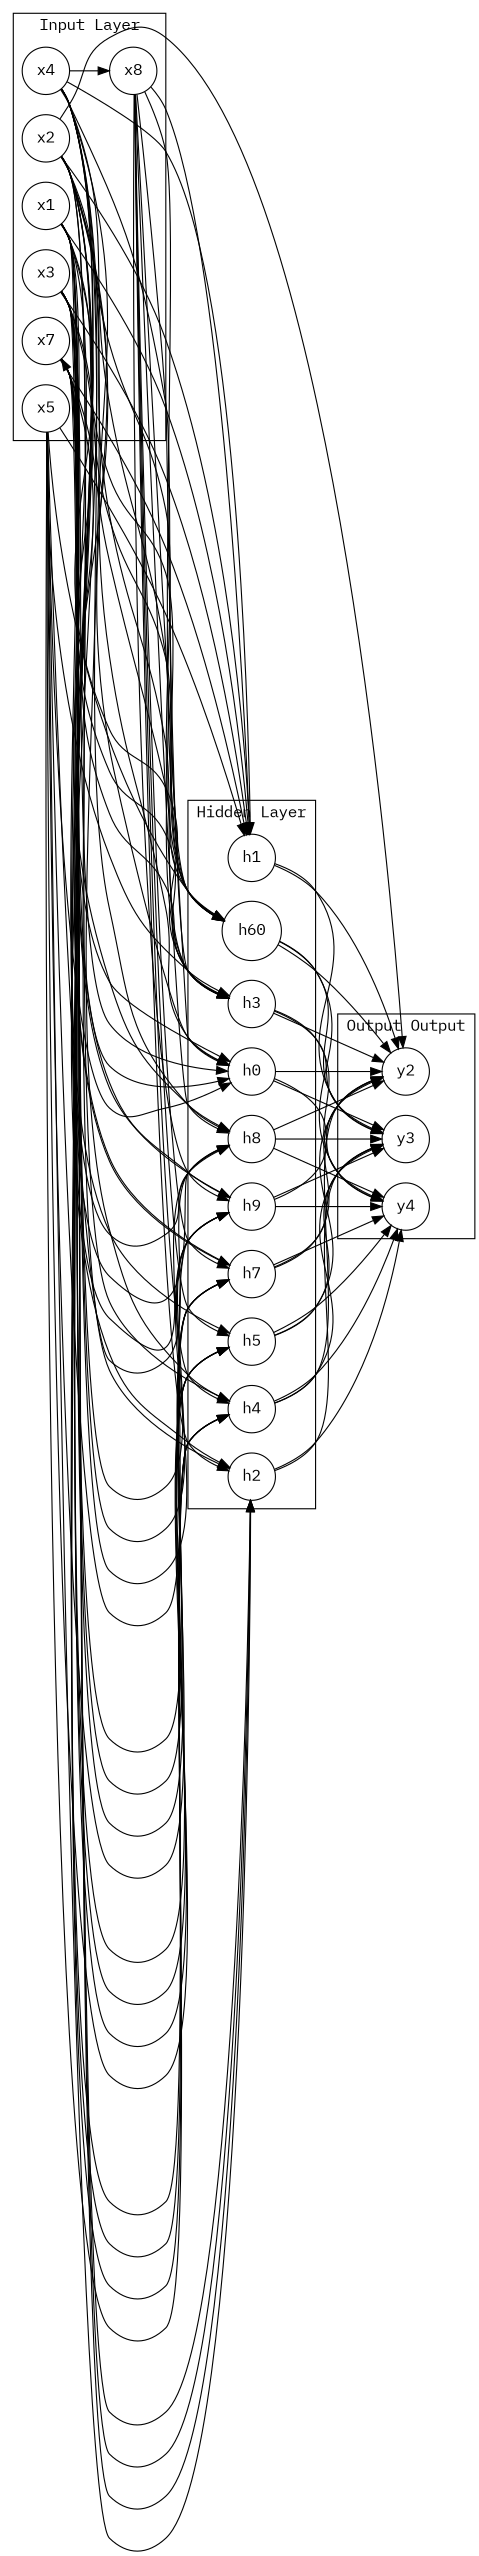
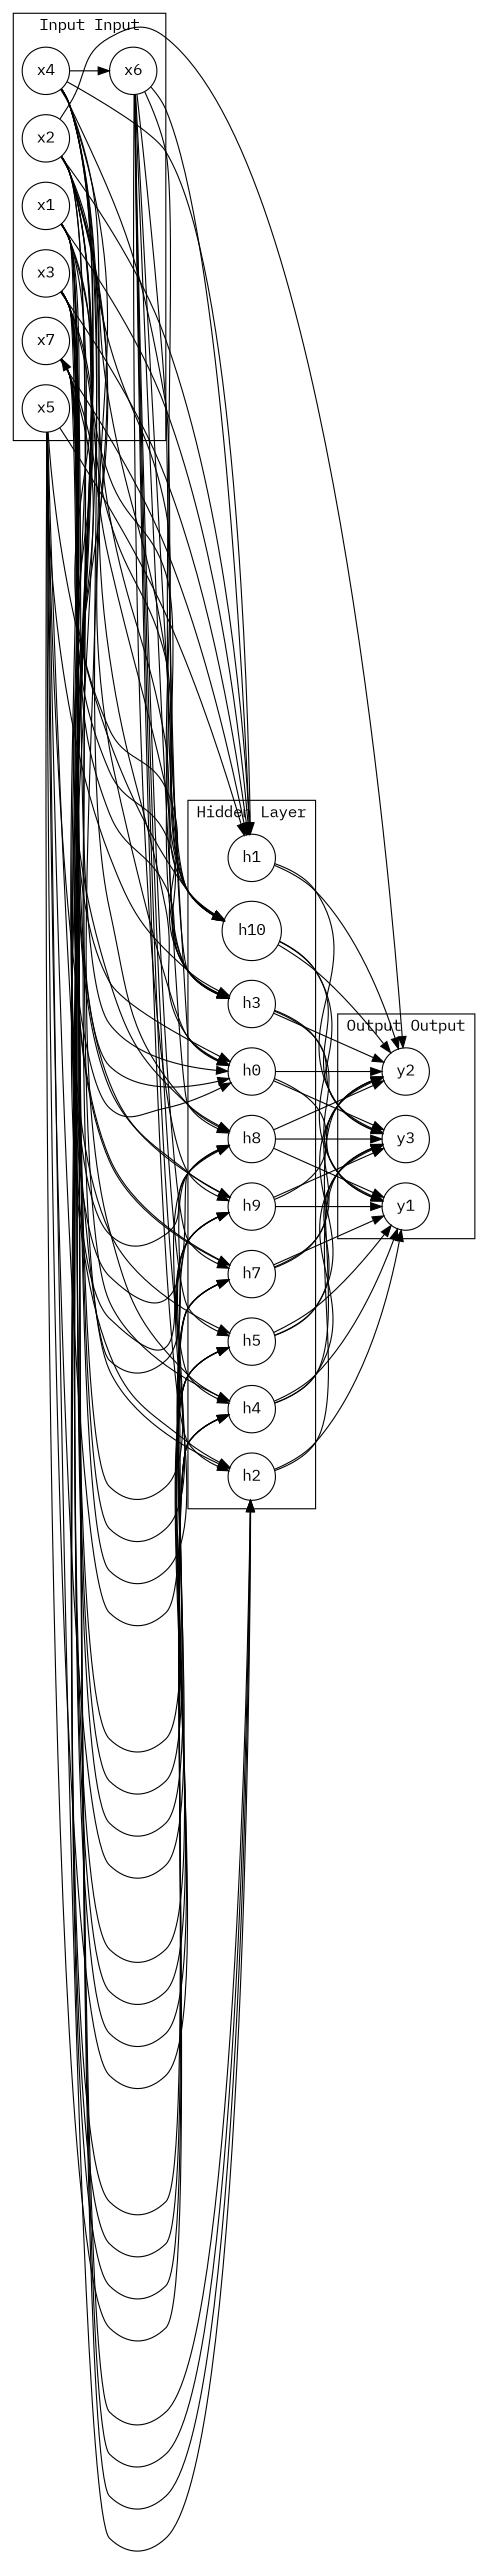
(90, 26) -> (90, 26)
(133, 71) -> (133, 71)
(252, 931) -> (252, 931)
(406, 1207) -> (406, 1207)
